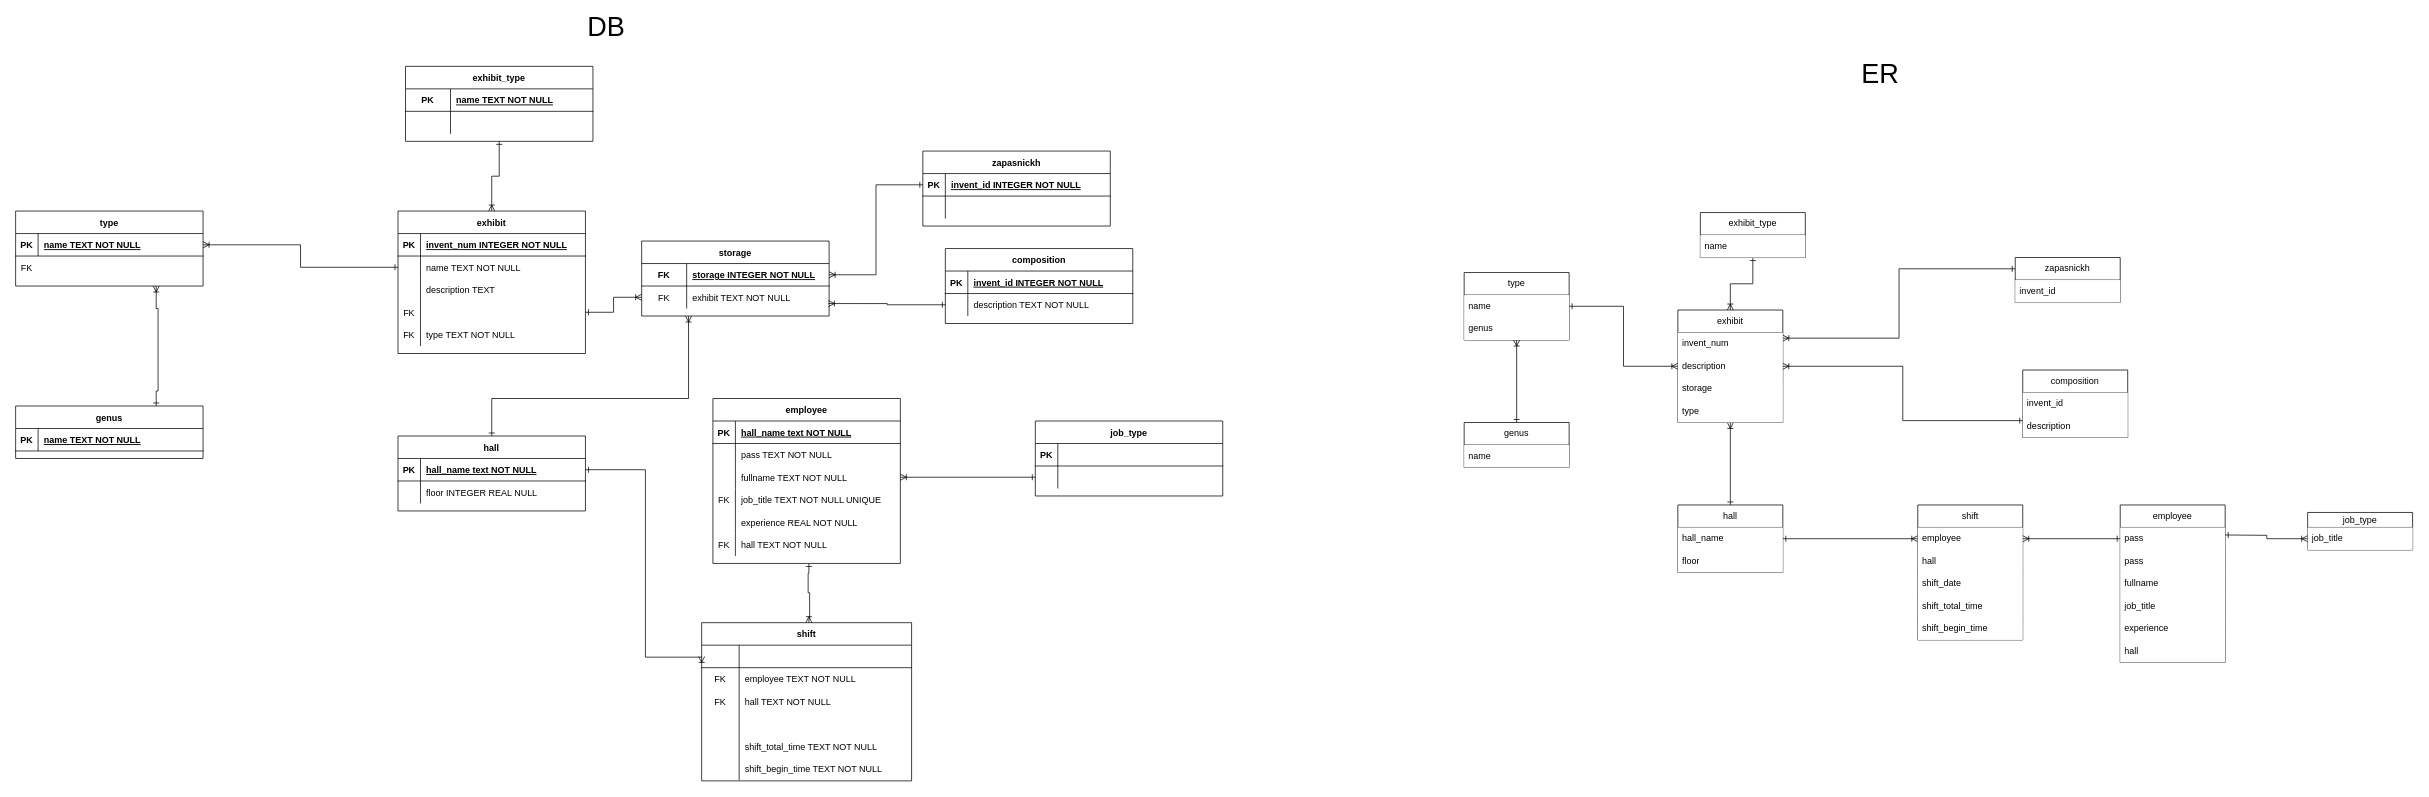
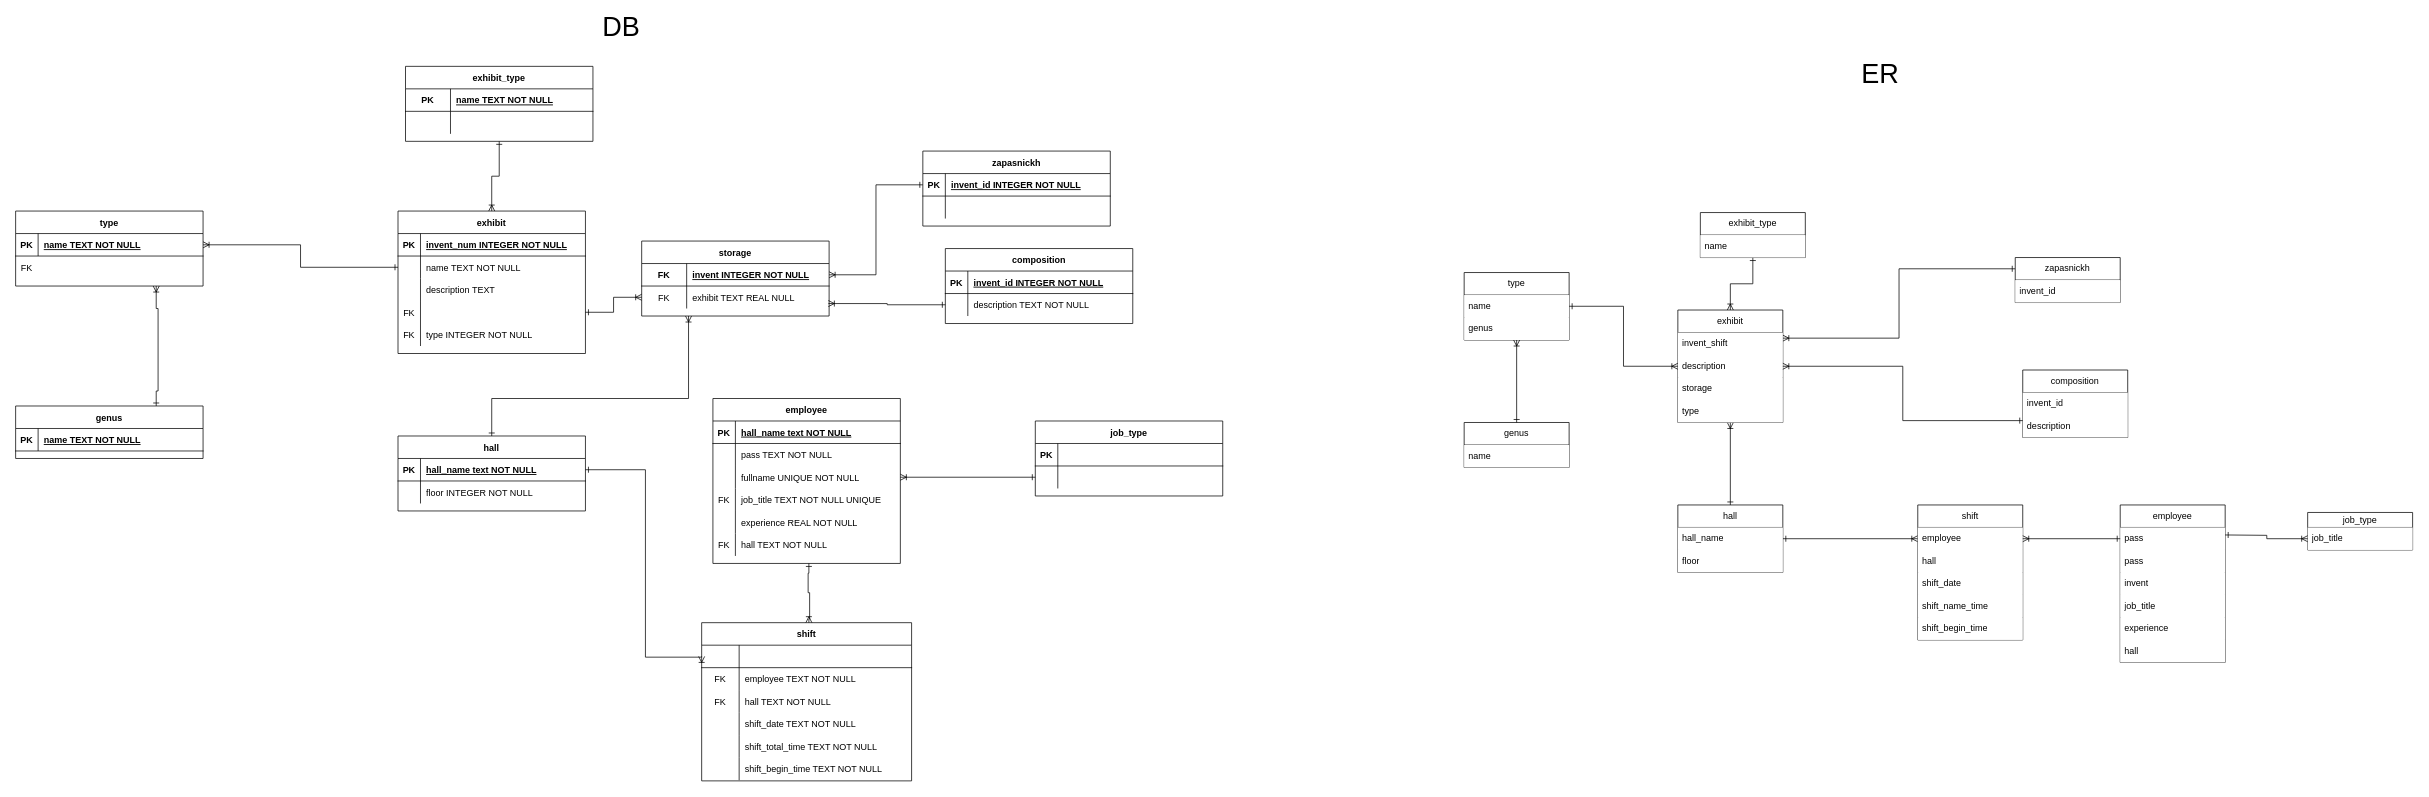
(606, 27) -> (621, 27)
(750, 275) -> (747, 275)
(739, 298) -> (742, 298)
(468, 335) -> (475, 335)
(1707, 344) -> (1711, 344)
(791, 478) -> (796, 478)
(479, 493) -> (477, 493)
(2143, 584) -> (2139, 584)
(1959, 606) -> (1958, 606)
none -> (825, 724)
